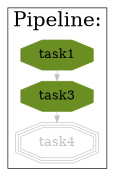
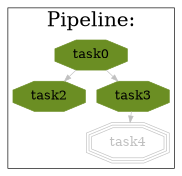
(57, 55) -> (91, 55)
none -> (49, 96)
